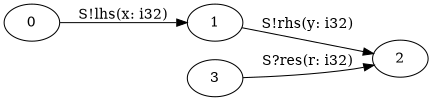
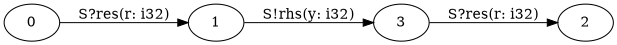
(123, 15) -> (124, 15)
(303, 40) -> (304, 23)
